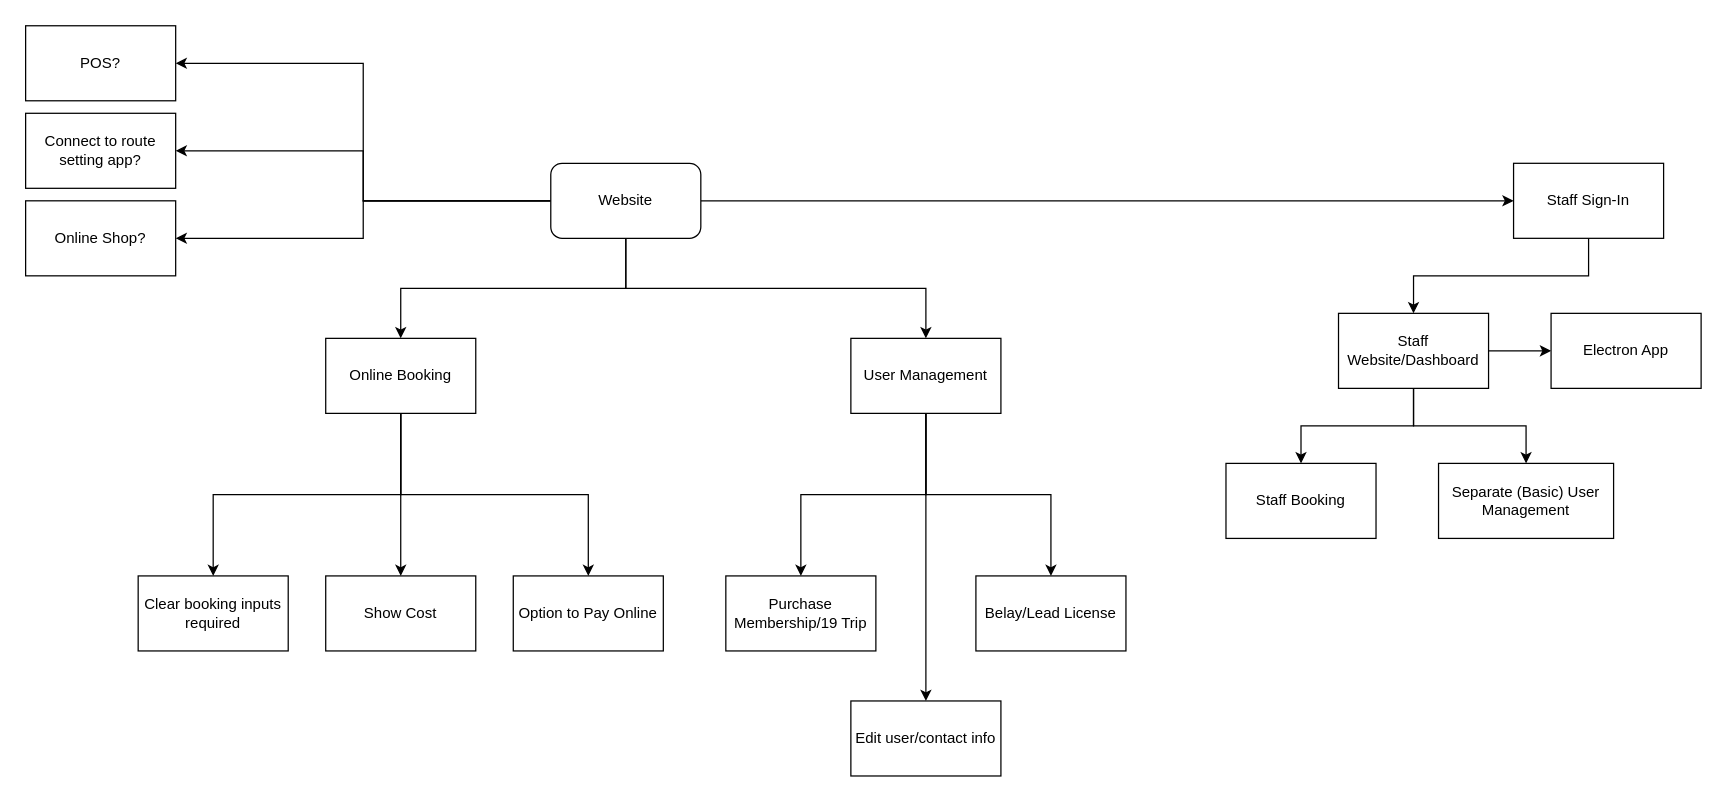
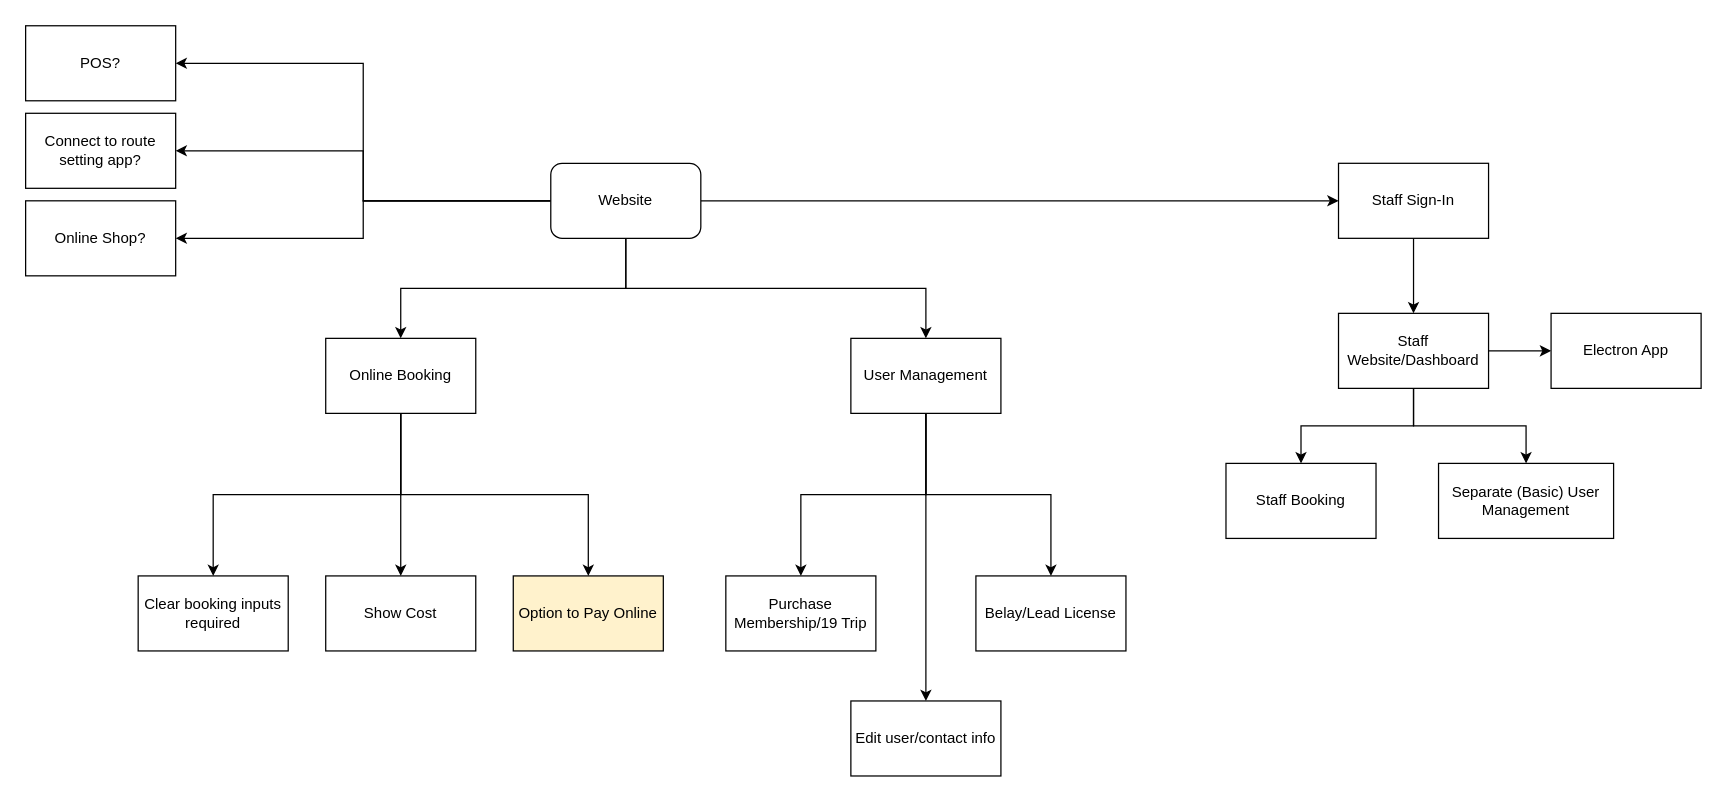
(1588, 201) -> (1413, 201)
(588, 613) -> (588, 613)
